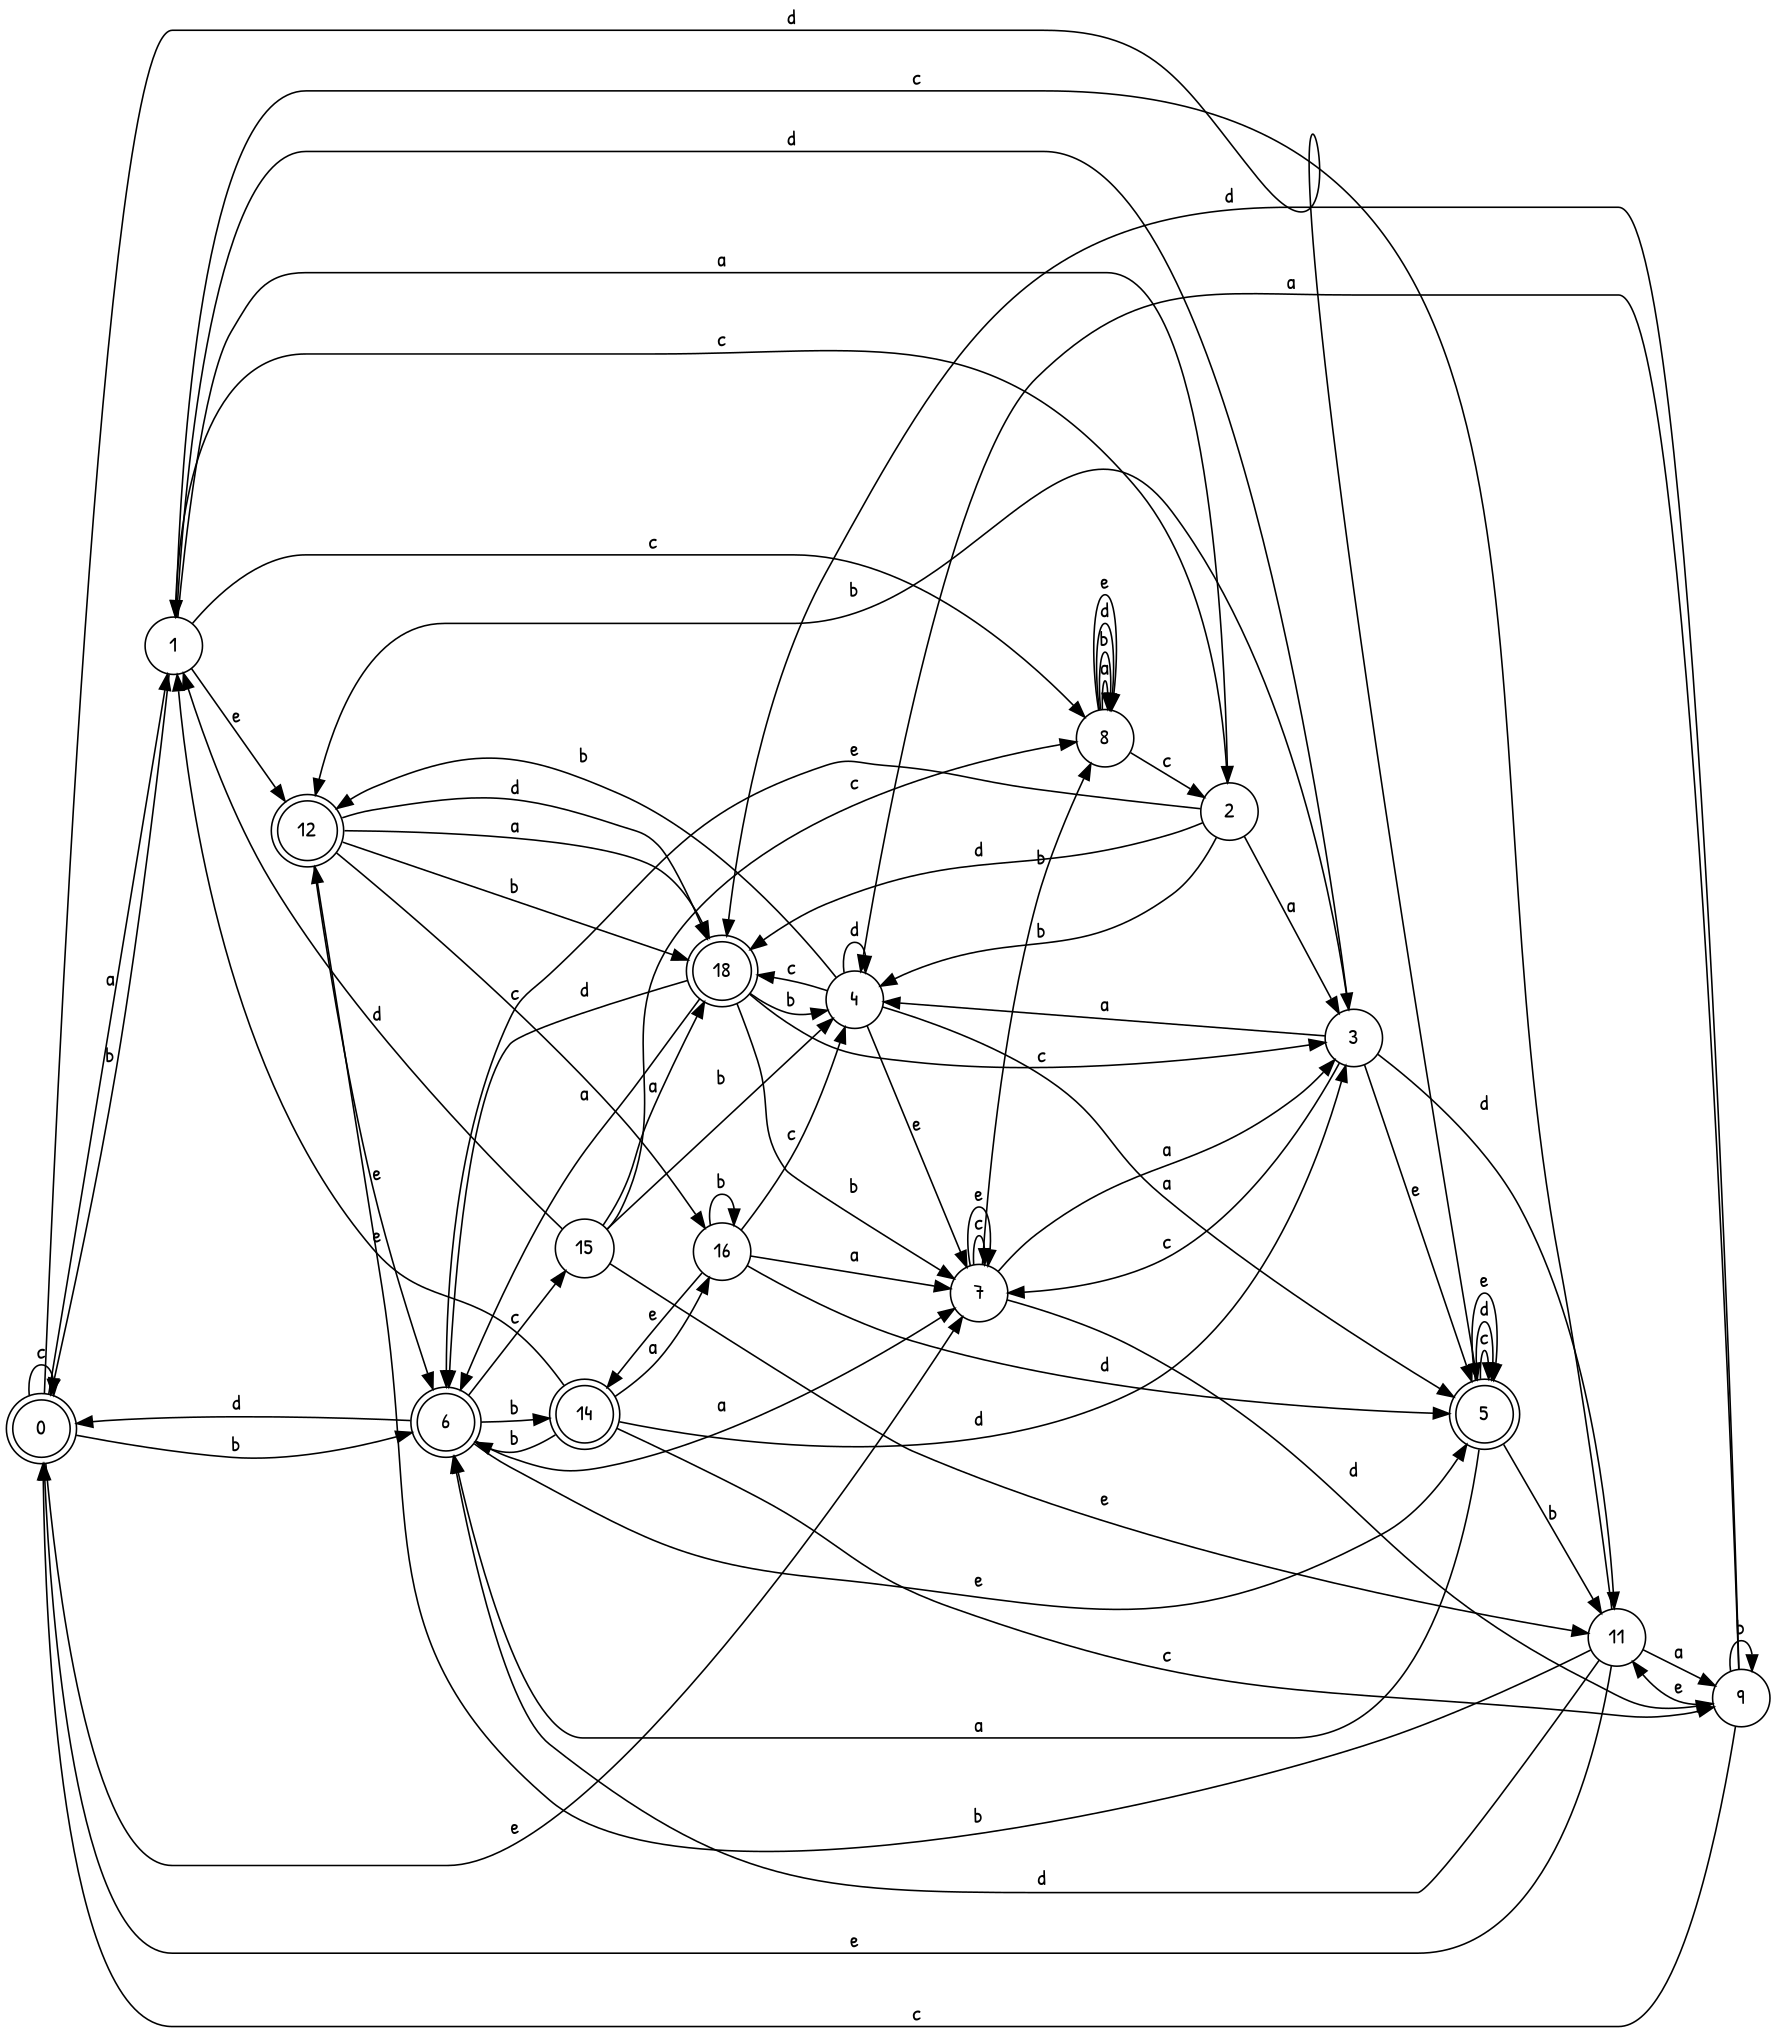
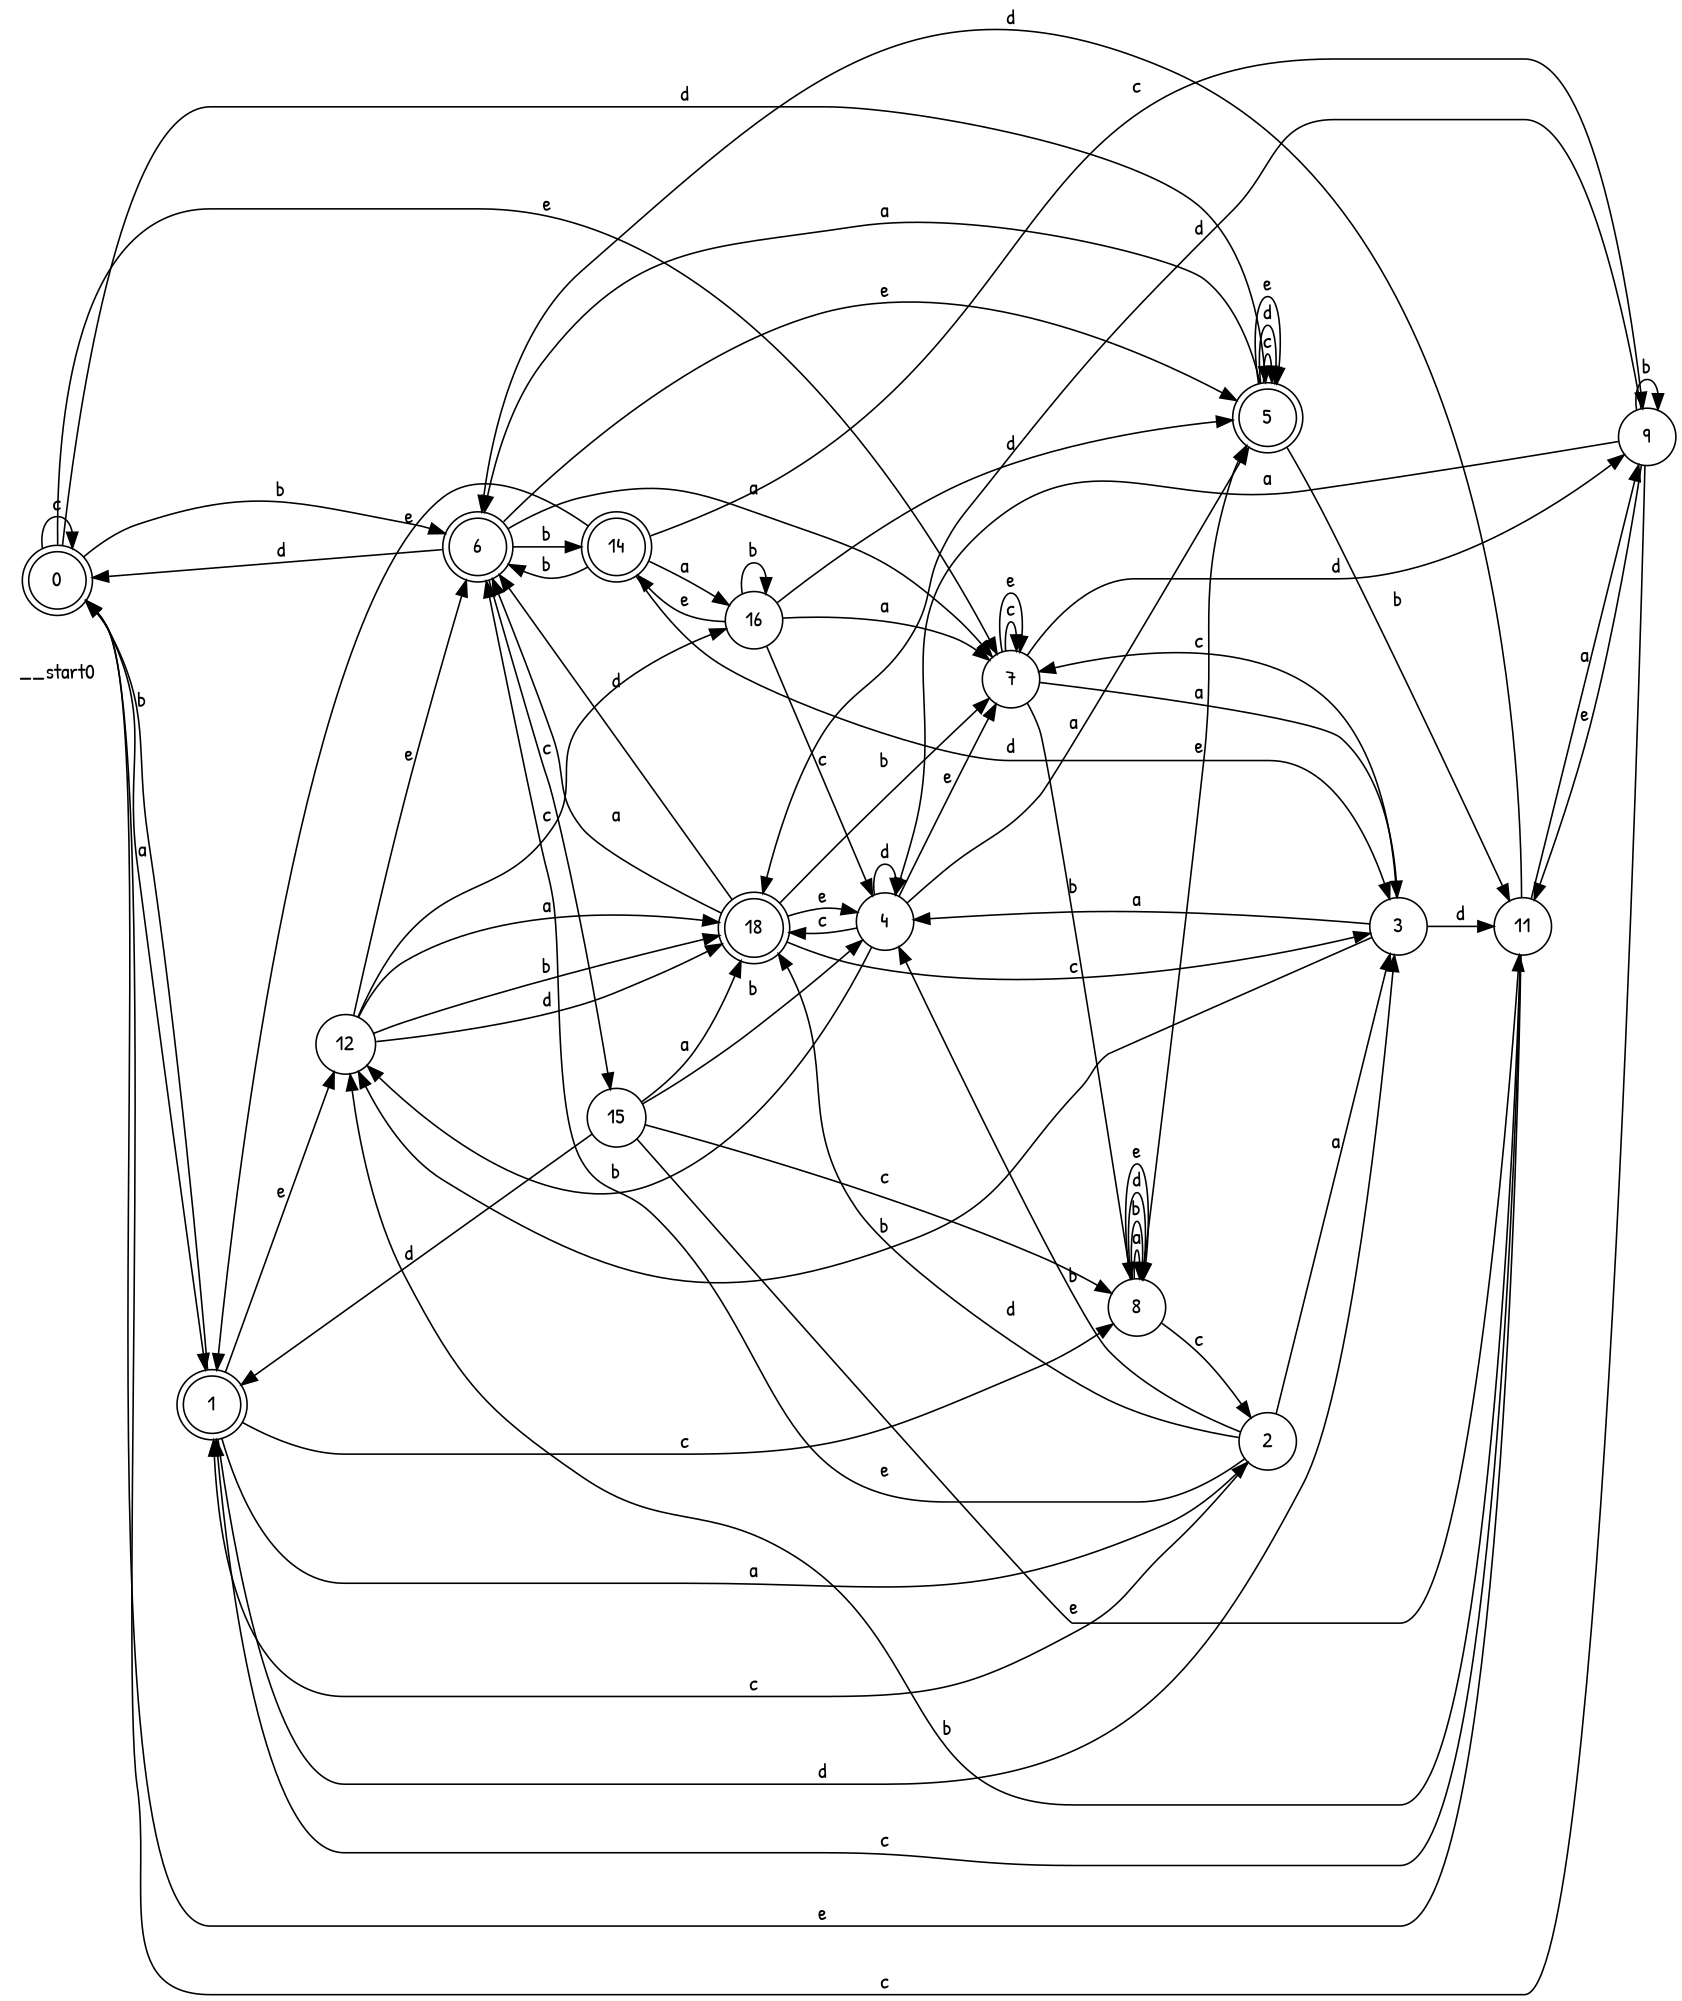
(174, 646) -> (212, 1405)
none -> (57, 673)
(307, 831) -> (346, 1044)
(792, 1001) -> (823, 897)
(1416, 1215) -> (1192, 869)
